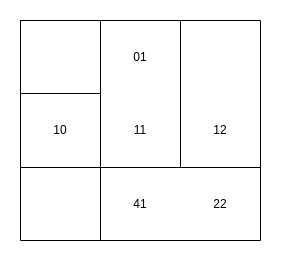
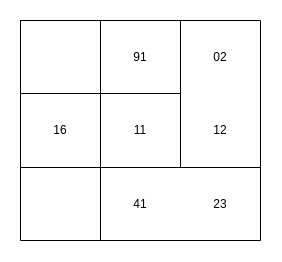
none -> (221, 57)
(141, 58) -> (141, 58)
(61, 131) -> (61, 131)
(221, 205) -> (221, 205)
